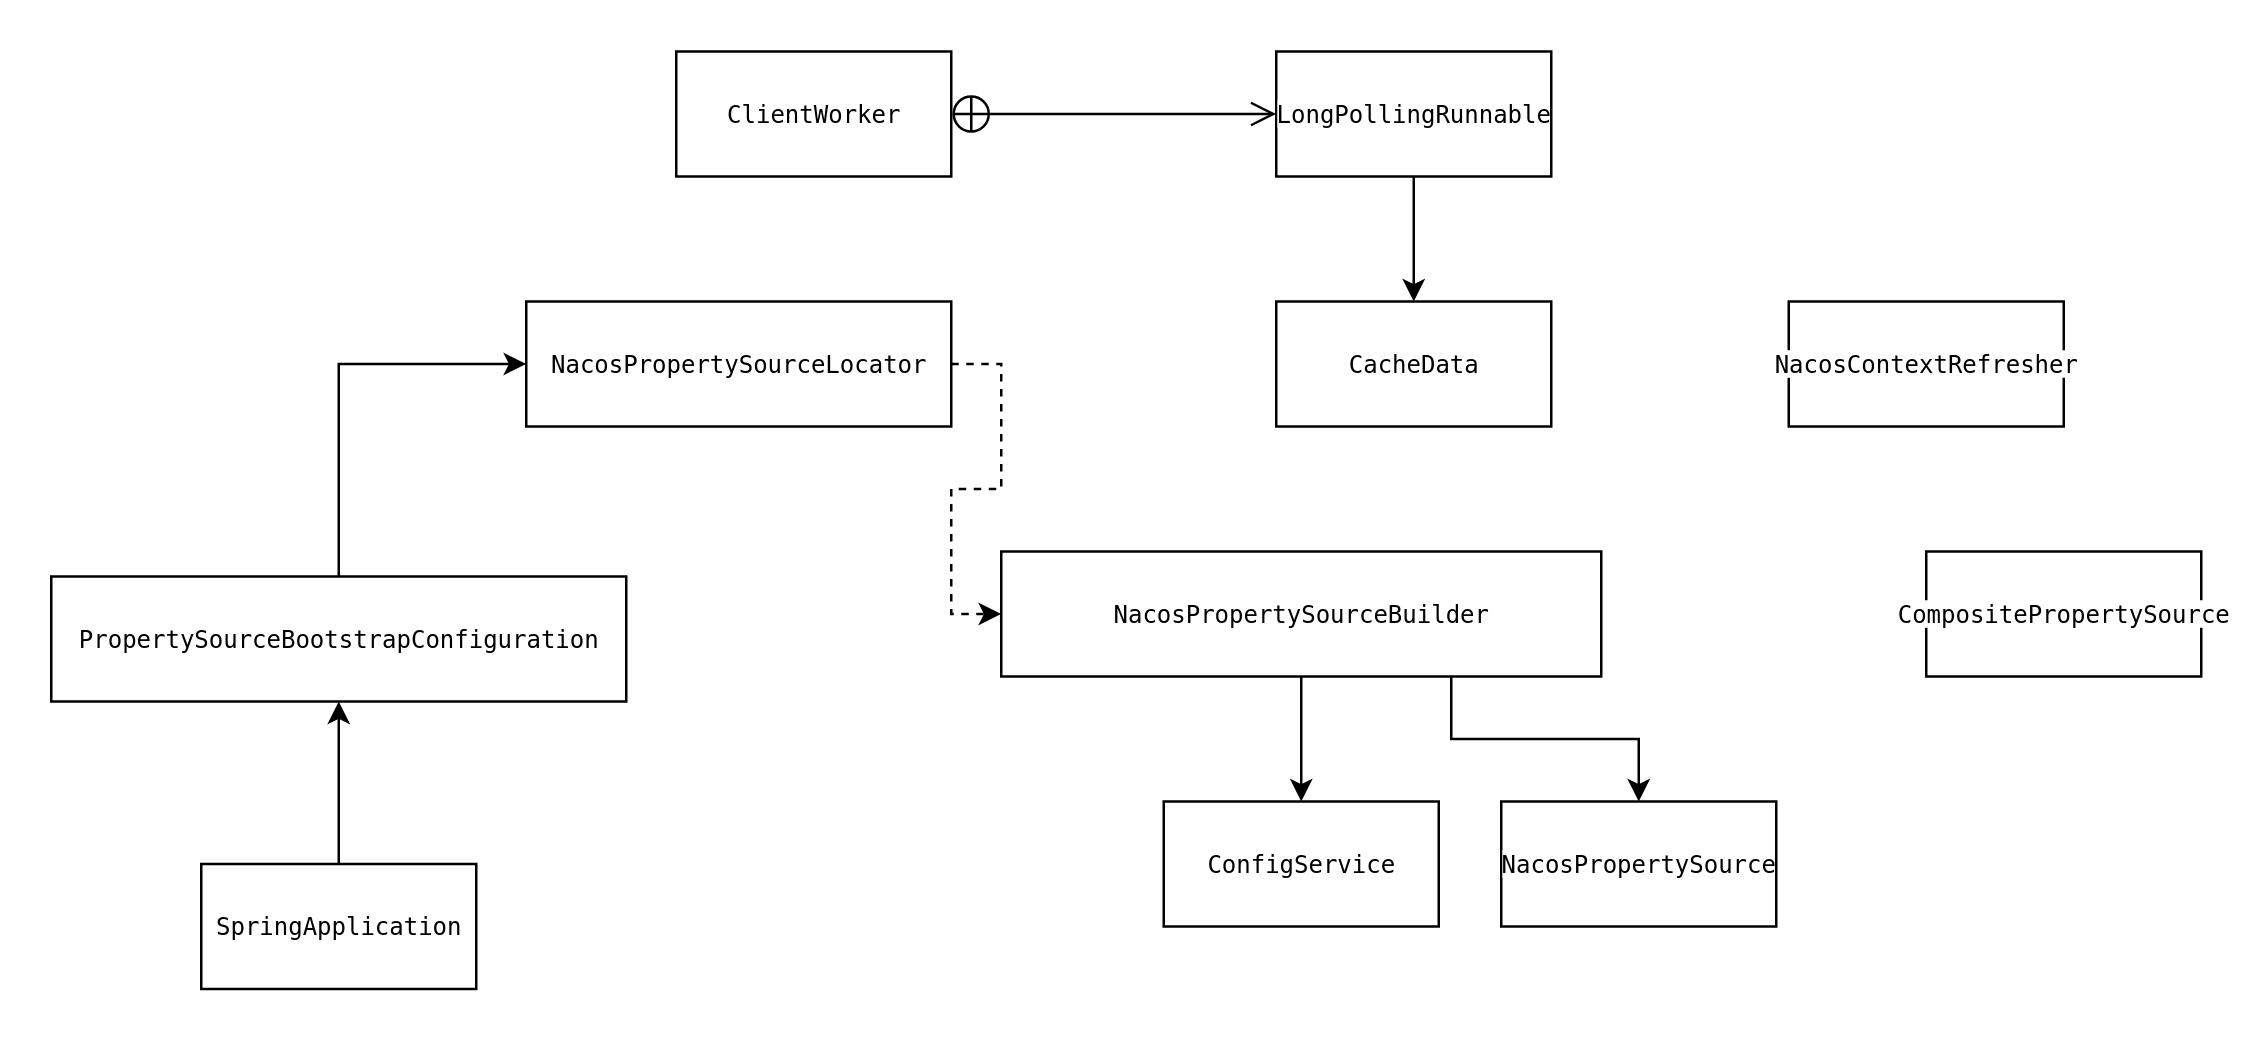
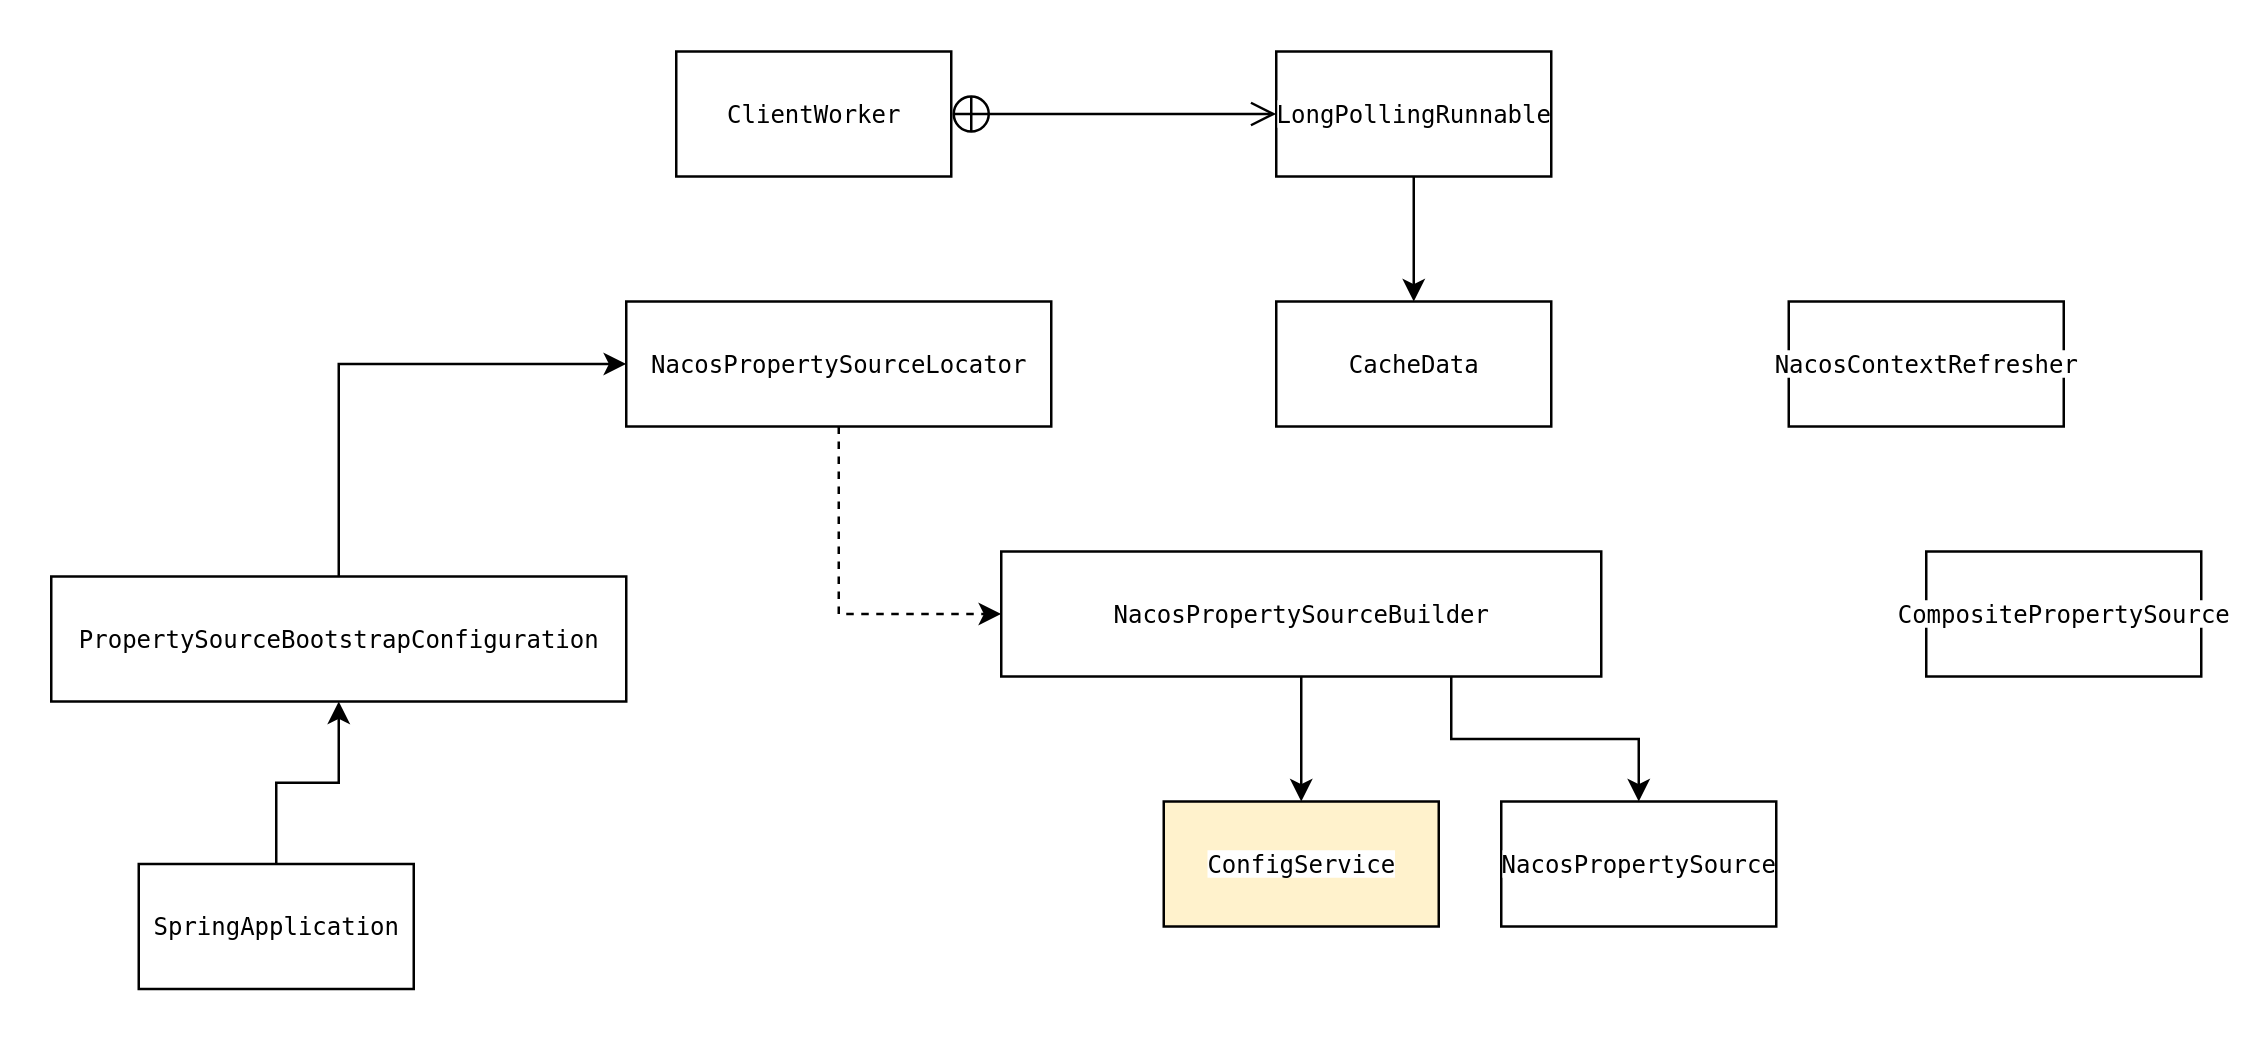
(739, 364) -> (839, 364)
(1301, 864) -> (1301, 864)
(339, 926) -> (276, 926)
